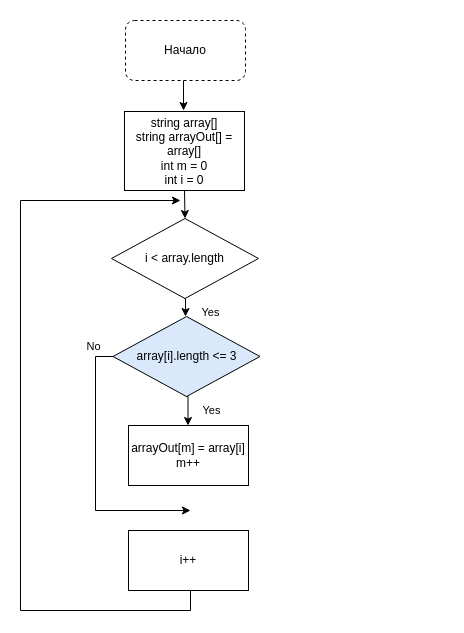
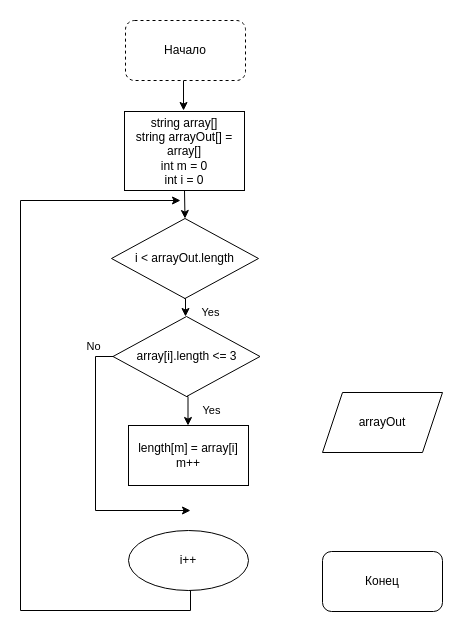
(185, 259) -> (185, 259)
(187, 357) -> (187, 357)
none -> (383, 423)
(189, 456) -> (189, 456)
(189, 561) -> (189, 561)
none -> (383, 582)
